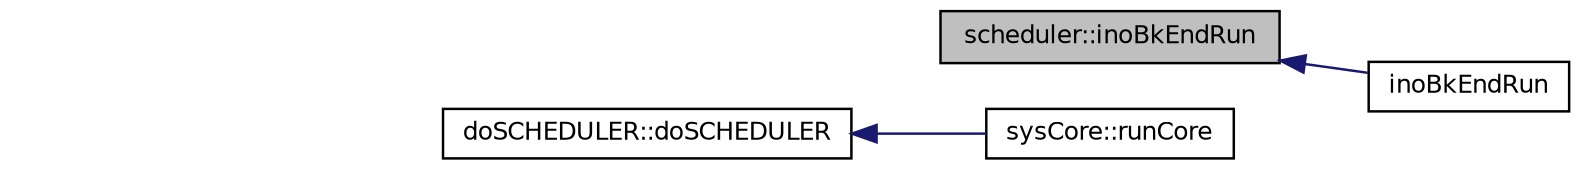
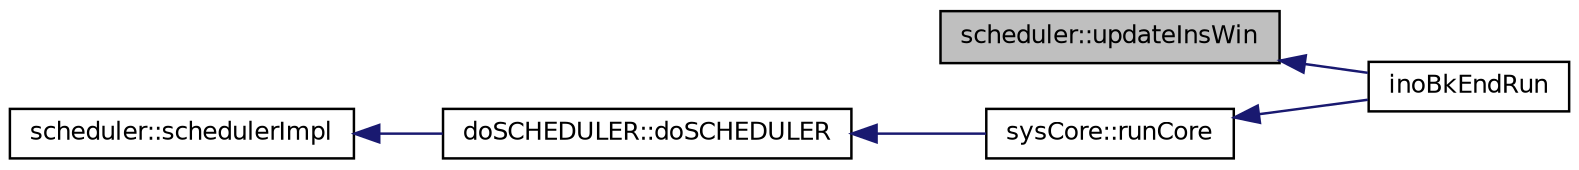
(1110, 37) -> (1110, 37)
none -> (1314, 107)
none -> (182, 134)
